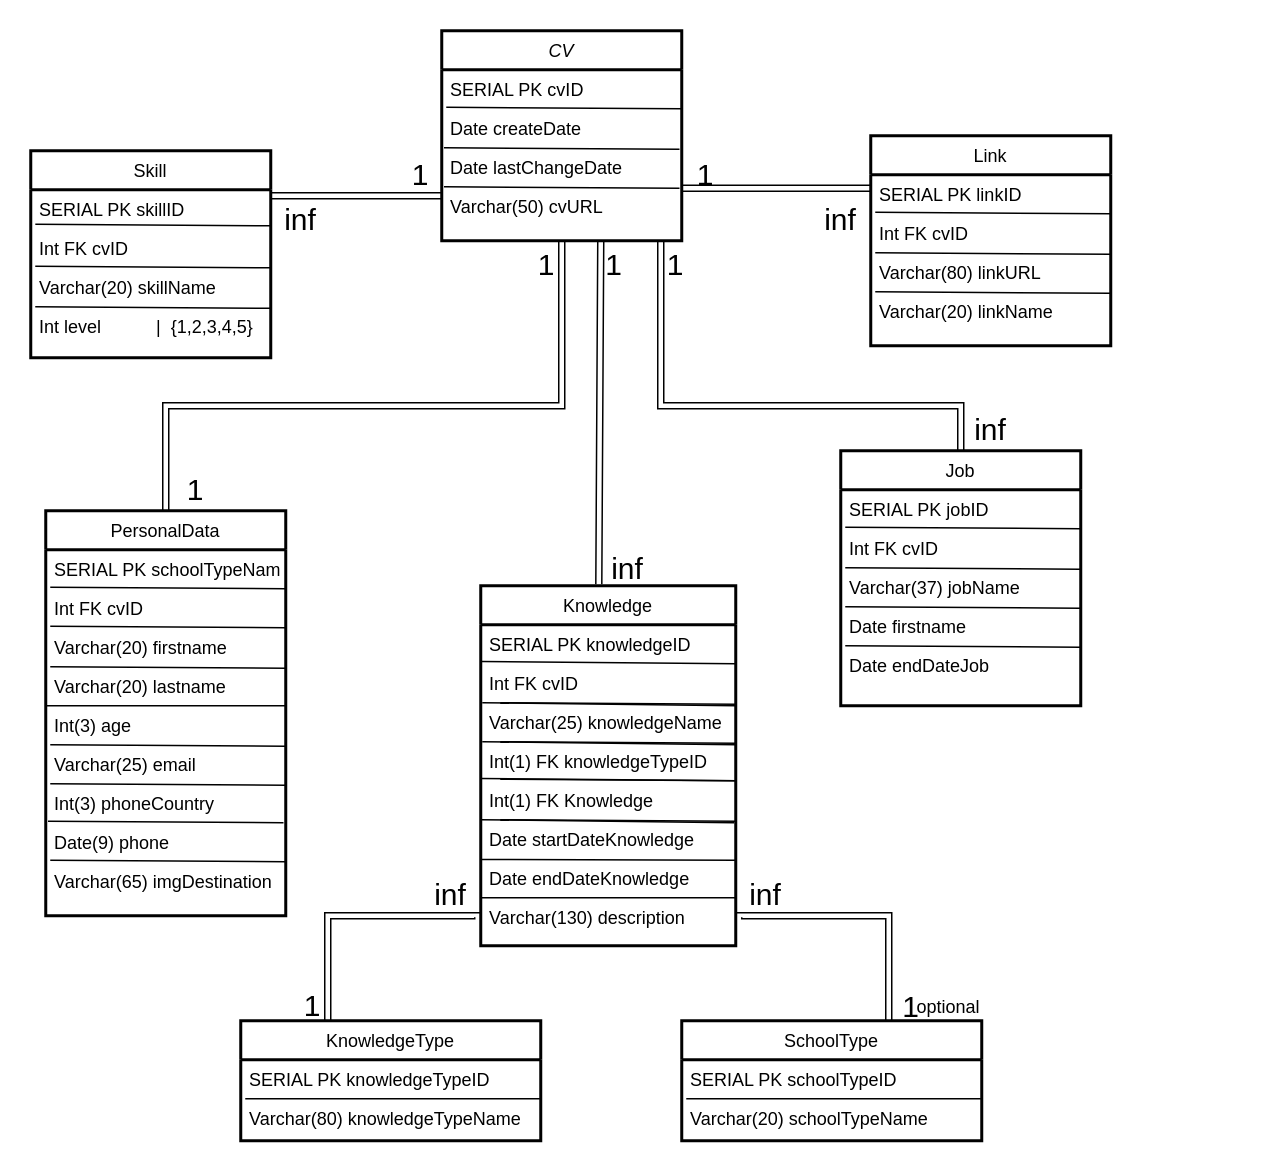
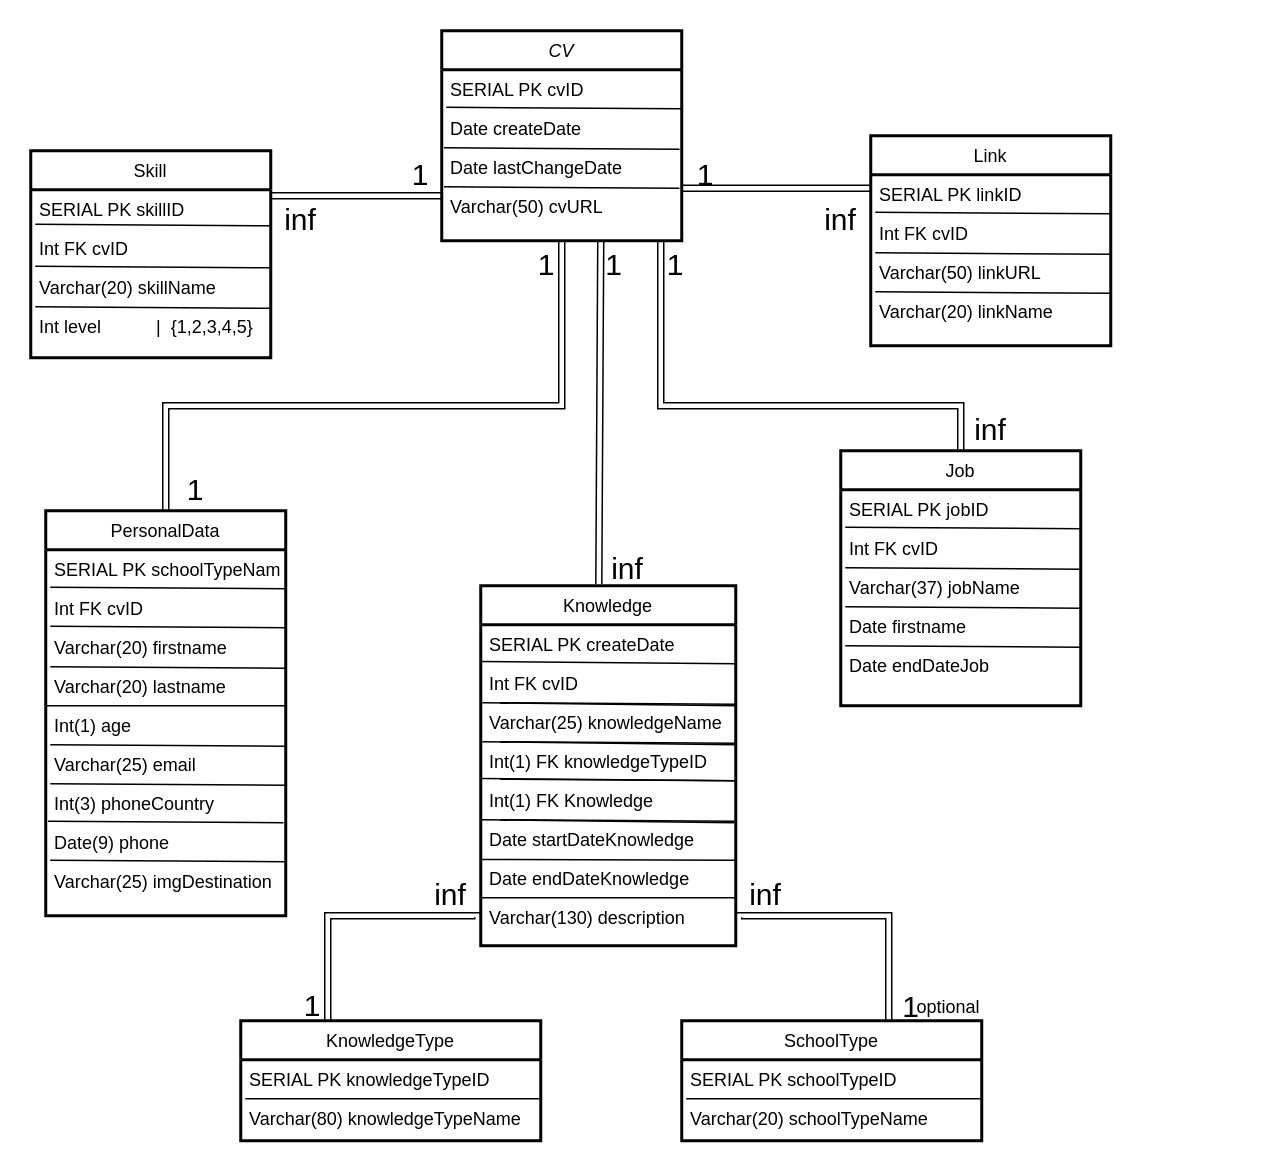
(968, 273) -> (968, 273)
(588, 645) -> (585, 645)
(102, 726) -> (102, 726)
(176, 882) -> (176, 882)
